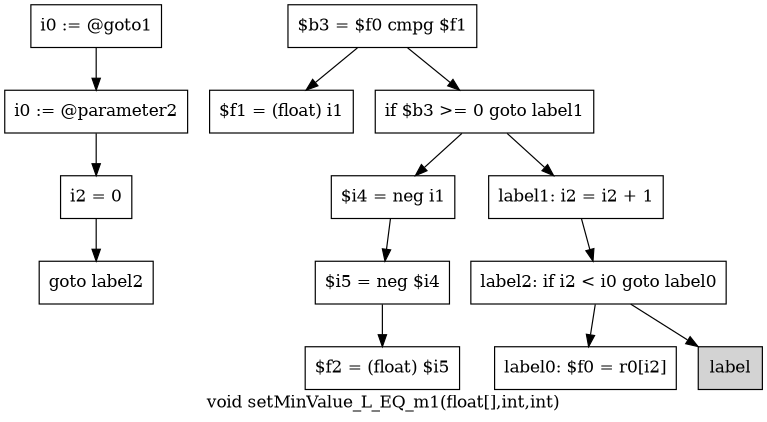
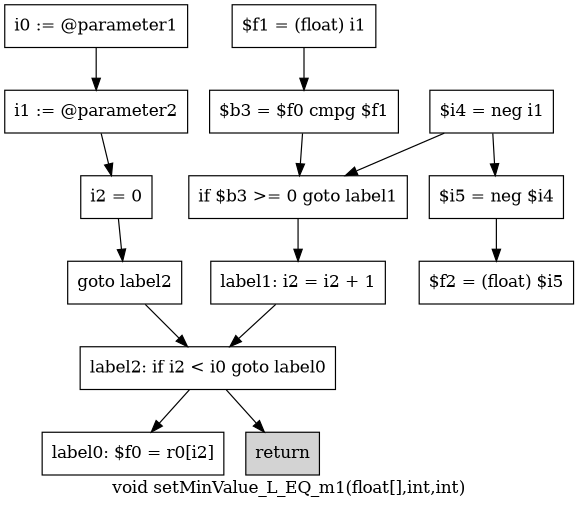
(96, 26) -> (96, 26)
(336, 65) -> (304, 63)
(96, 112) -> (96, 112)
(443, 150) -> (400, 152)
none -> (162, 321)
(730, 368) -> (283, 454)
